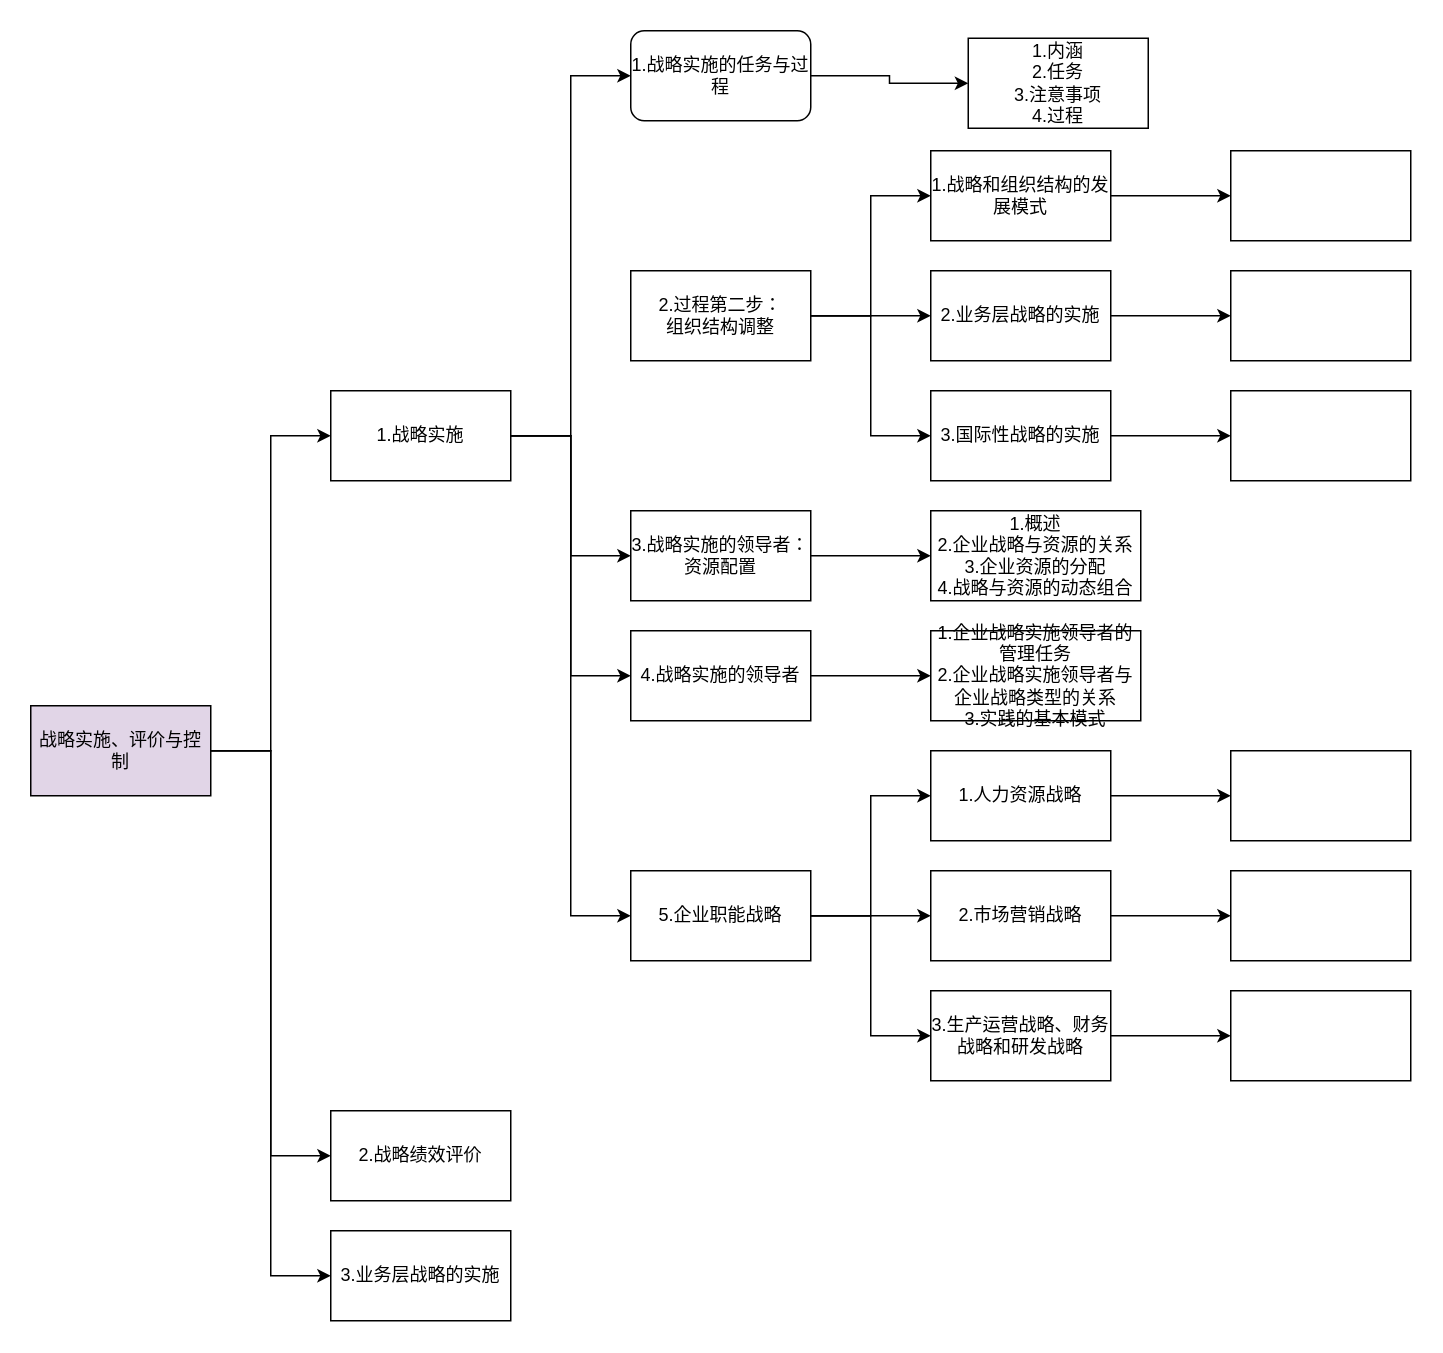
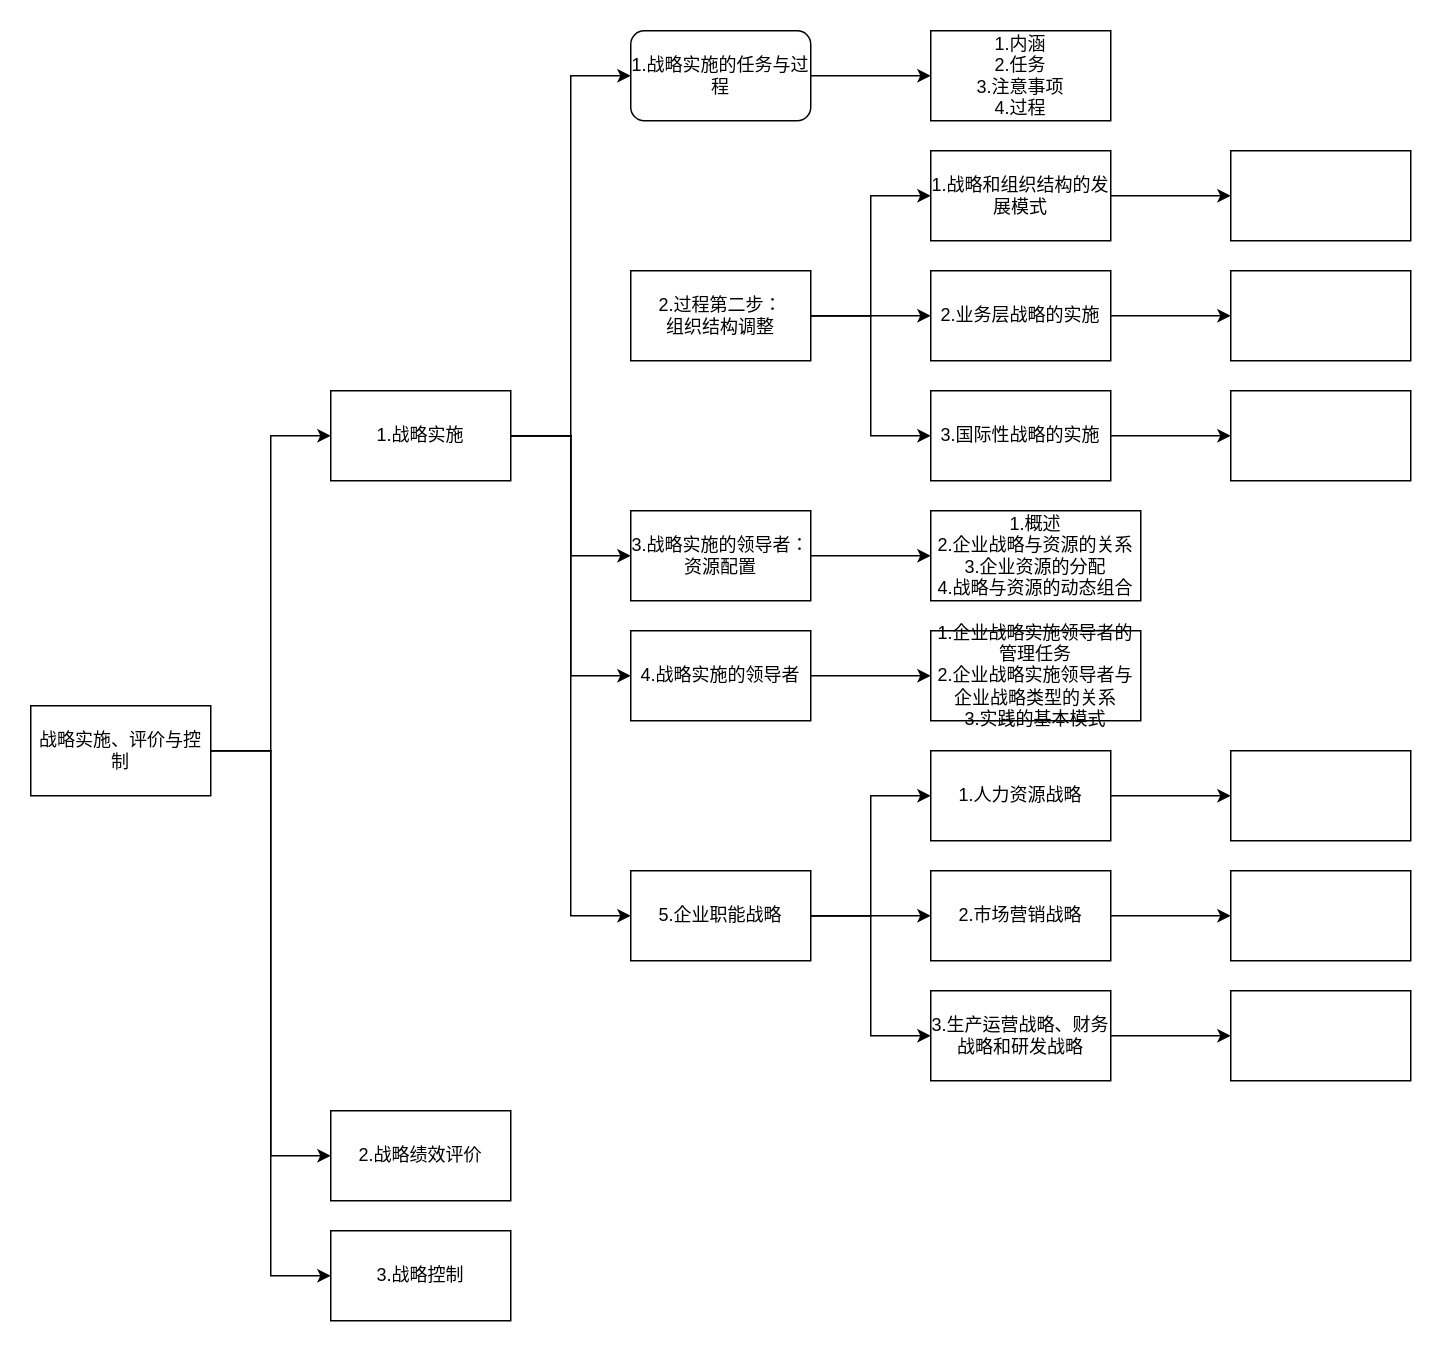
(1058, 83) -> (1021, 76)
(121, 751) -> (121, 751)
(421, 1276) -> (421, 1276)
